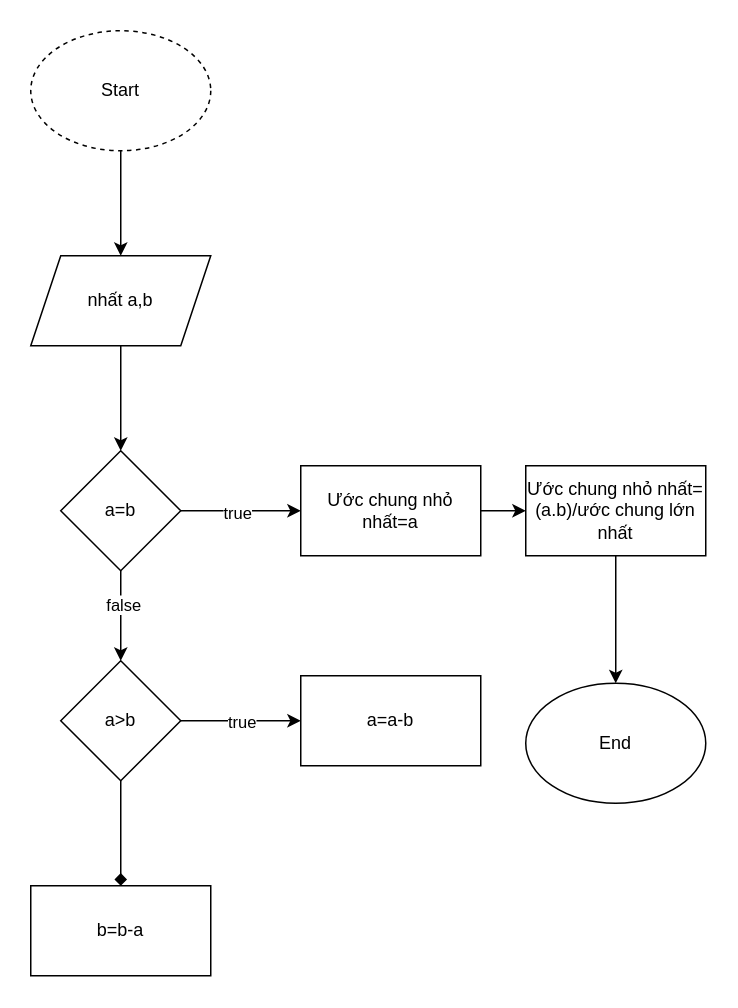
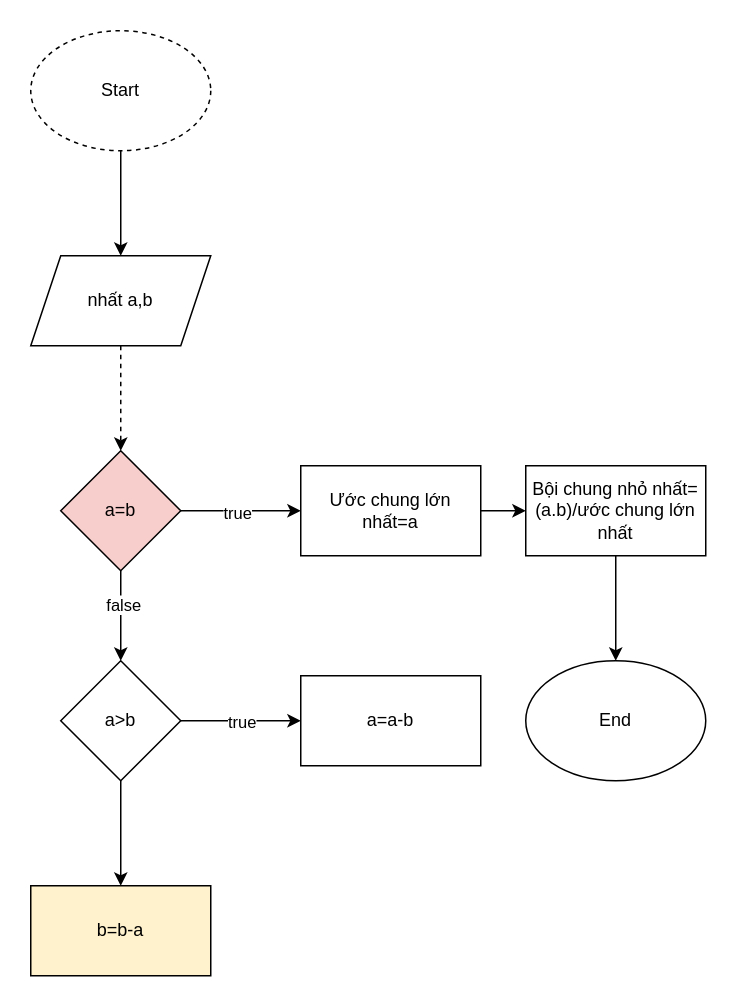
(121, 392) -> (121, 392)
(121, 511) -> (121, 511)
(391, 511) -> (391, 511)
(616, 511) -> (616, 511)
(616, 743) -> (616, 721)
(121, 873) -> (121, 874)
(121, 931) -> (121, 931)
